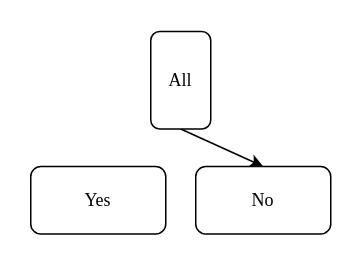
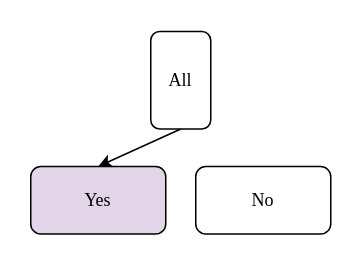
none -> (142, 146)
(218, 146) -> none
(98, 200) -> (98, 200)
